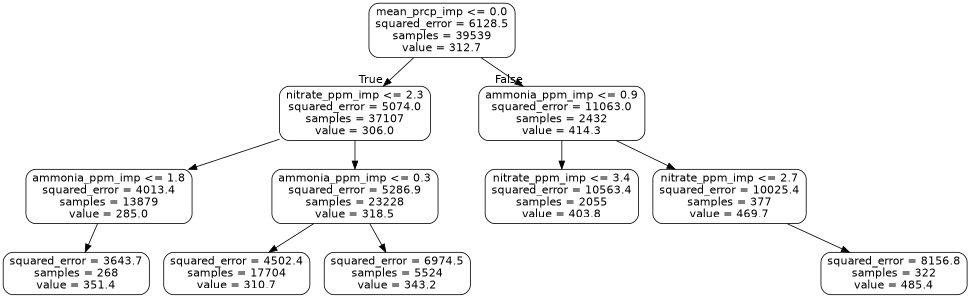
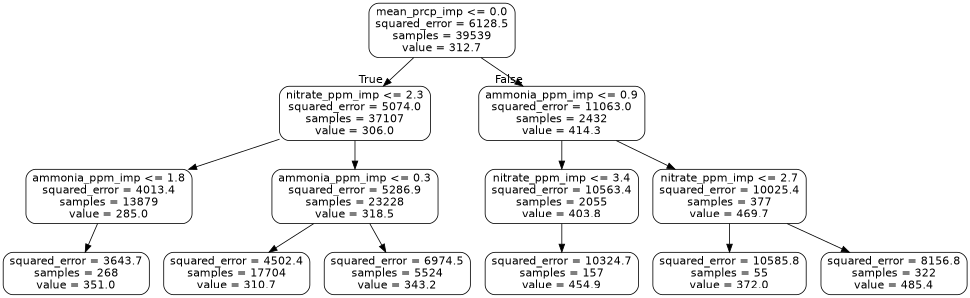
(76, 274) -> (76, 274)
none -> (562, 274)
none -> (730, 274)
